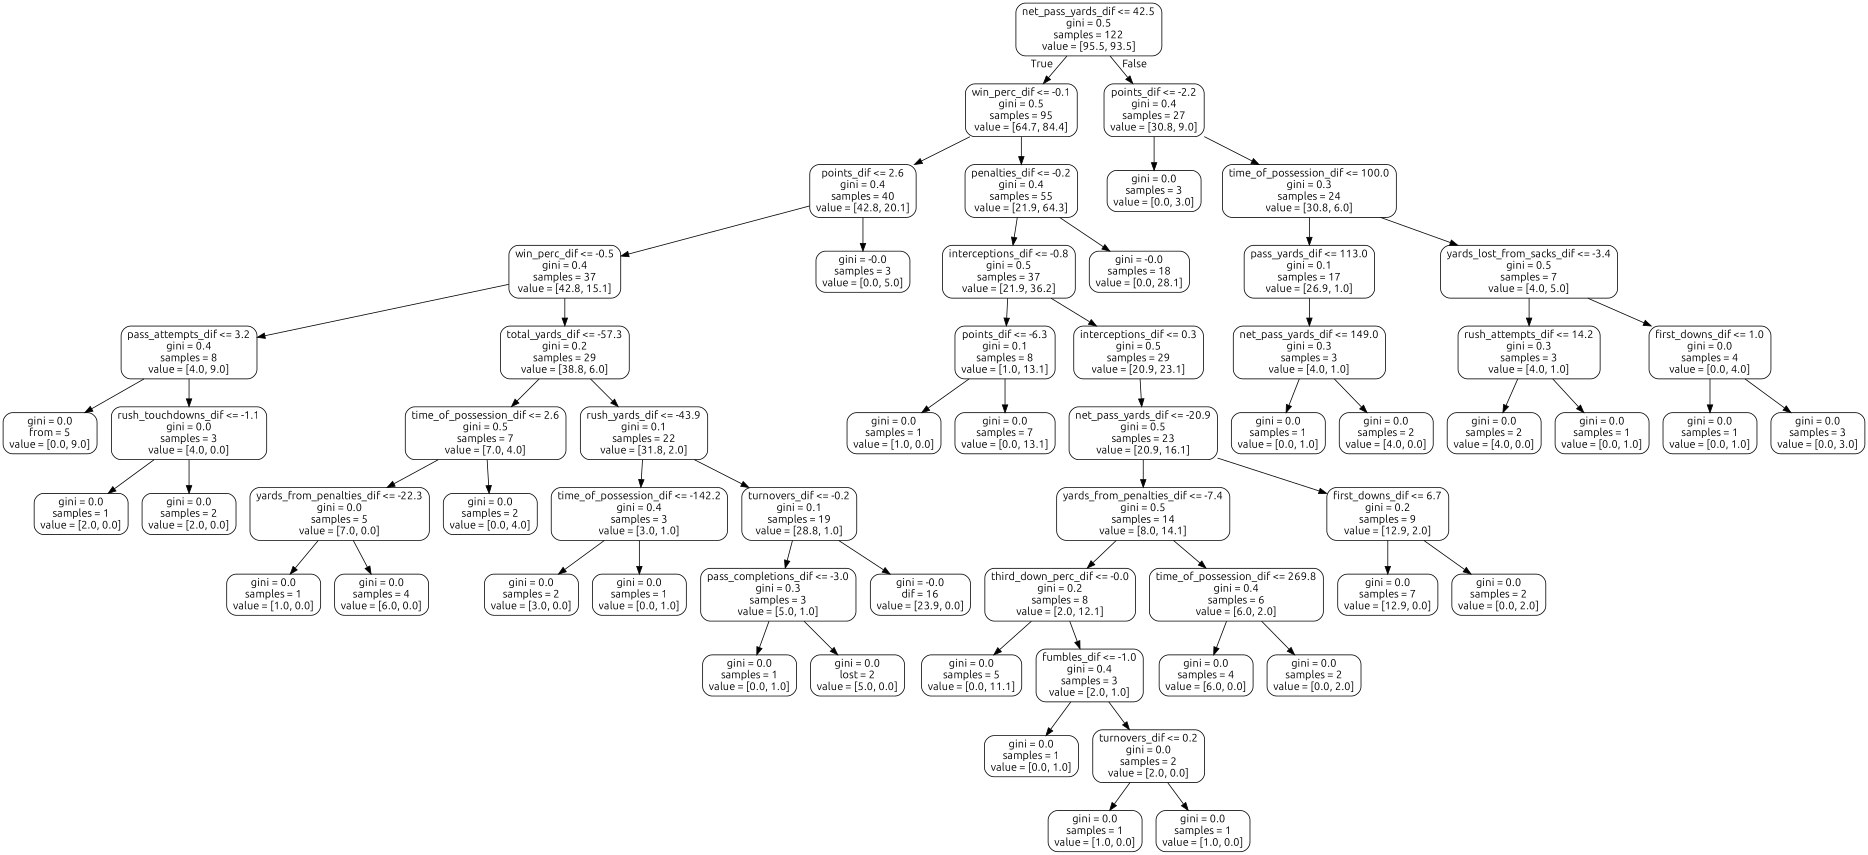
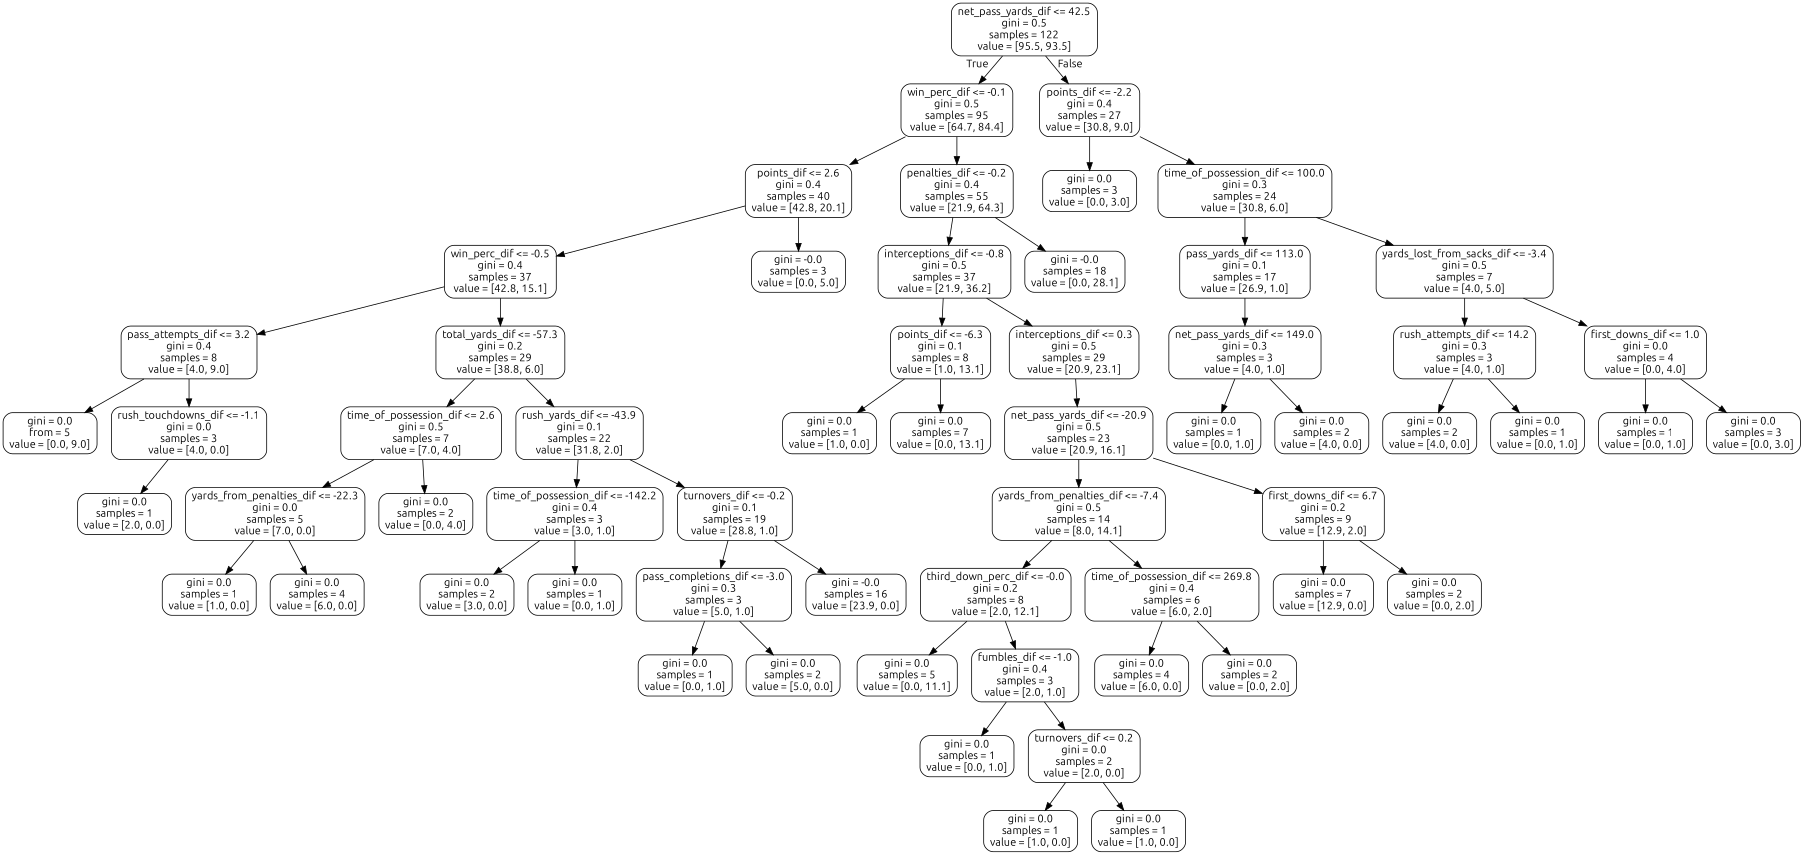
(189, 514) -> none
(920, 595) -> (856, 595)
(858, 675) -> (793, 675)
